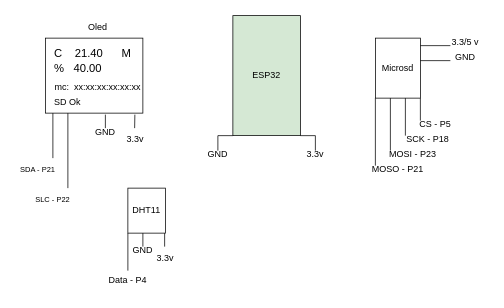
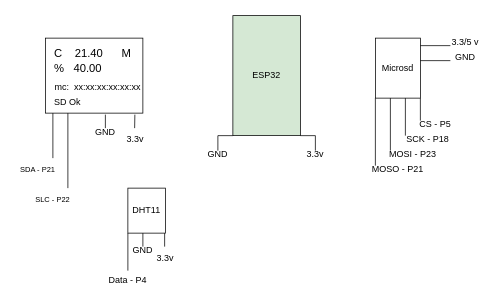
(98, 27) -> none
